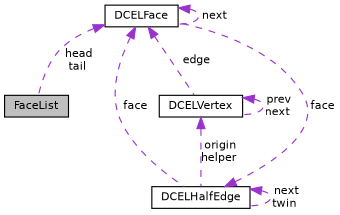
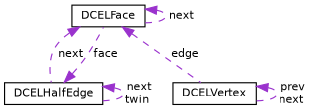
(37, 106) -> none
(134, 106) -> (69, 54)
(201, 158) -> none
